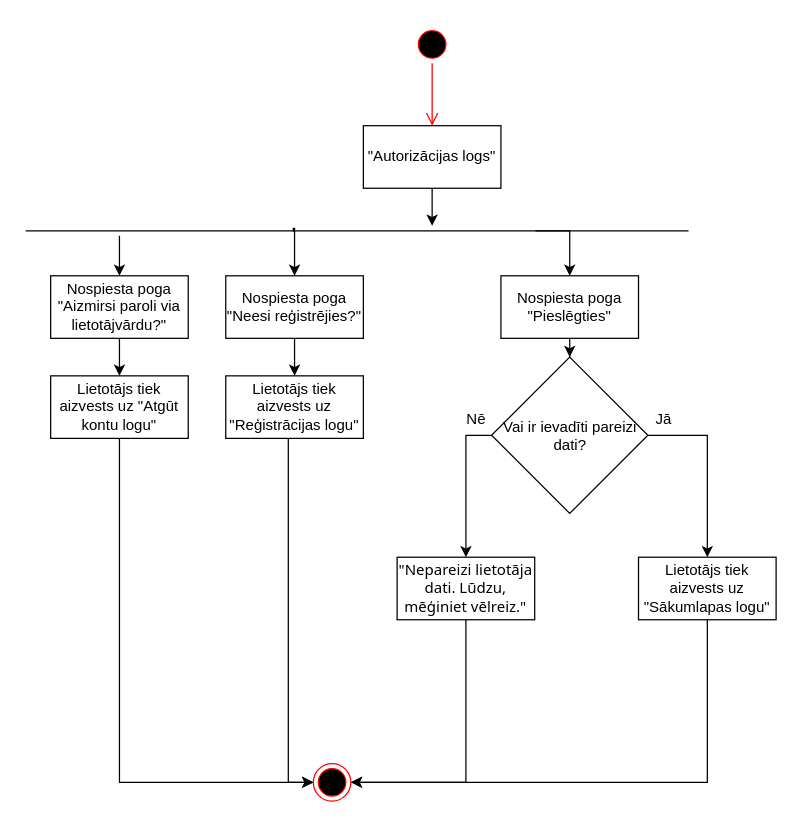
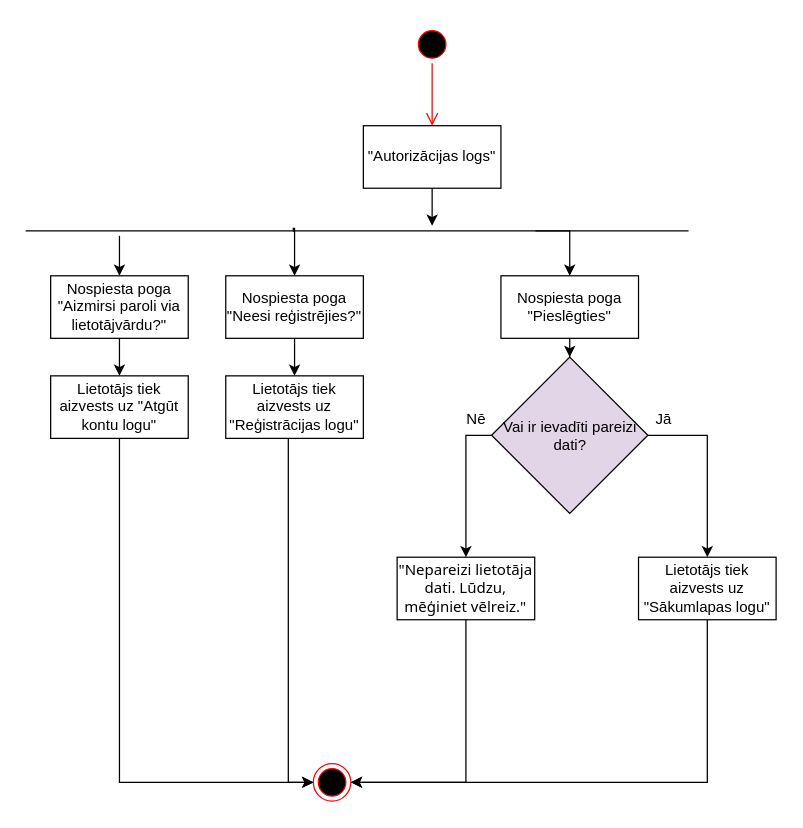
(569, 435) -> (569, 435)
